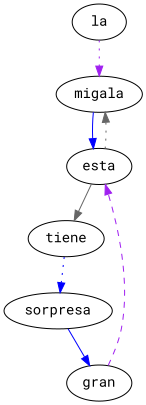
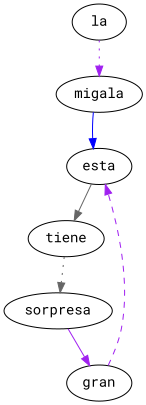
(106, 136) -> none
(63, 270) -> (63, 270)
(76, 343) -> (76, 343)
